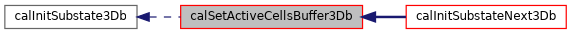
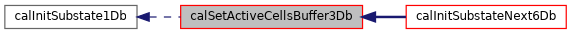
(71, 17) -> (71, 17)
(486, 17) -> (486, 17)
